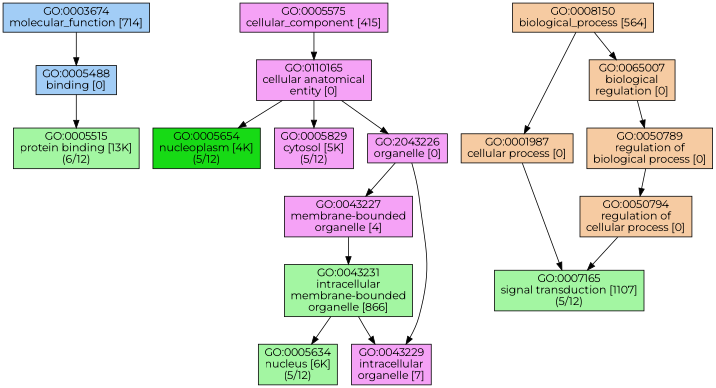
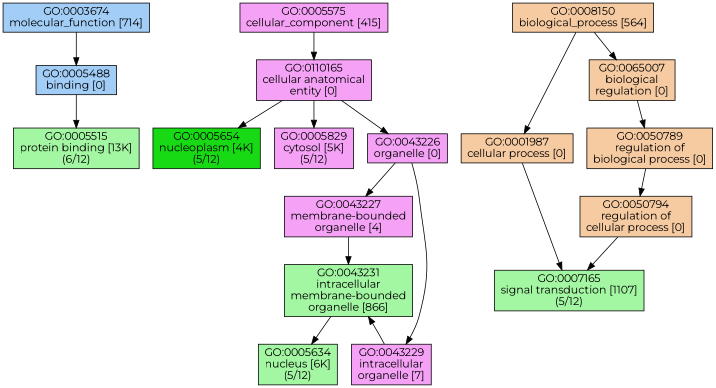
(407, 148) -> (407, 148)
(365, 327) -> (379, 334)
